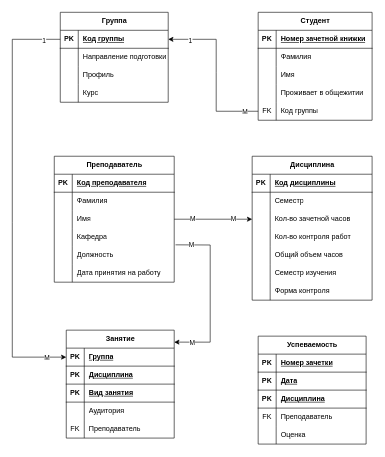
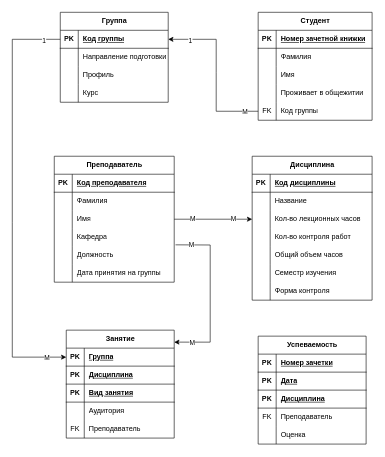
(289, 201) -> (291, 201)
(316, 219) -> (320, 219)
(121, 273) -> (121, 273)
